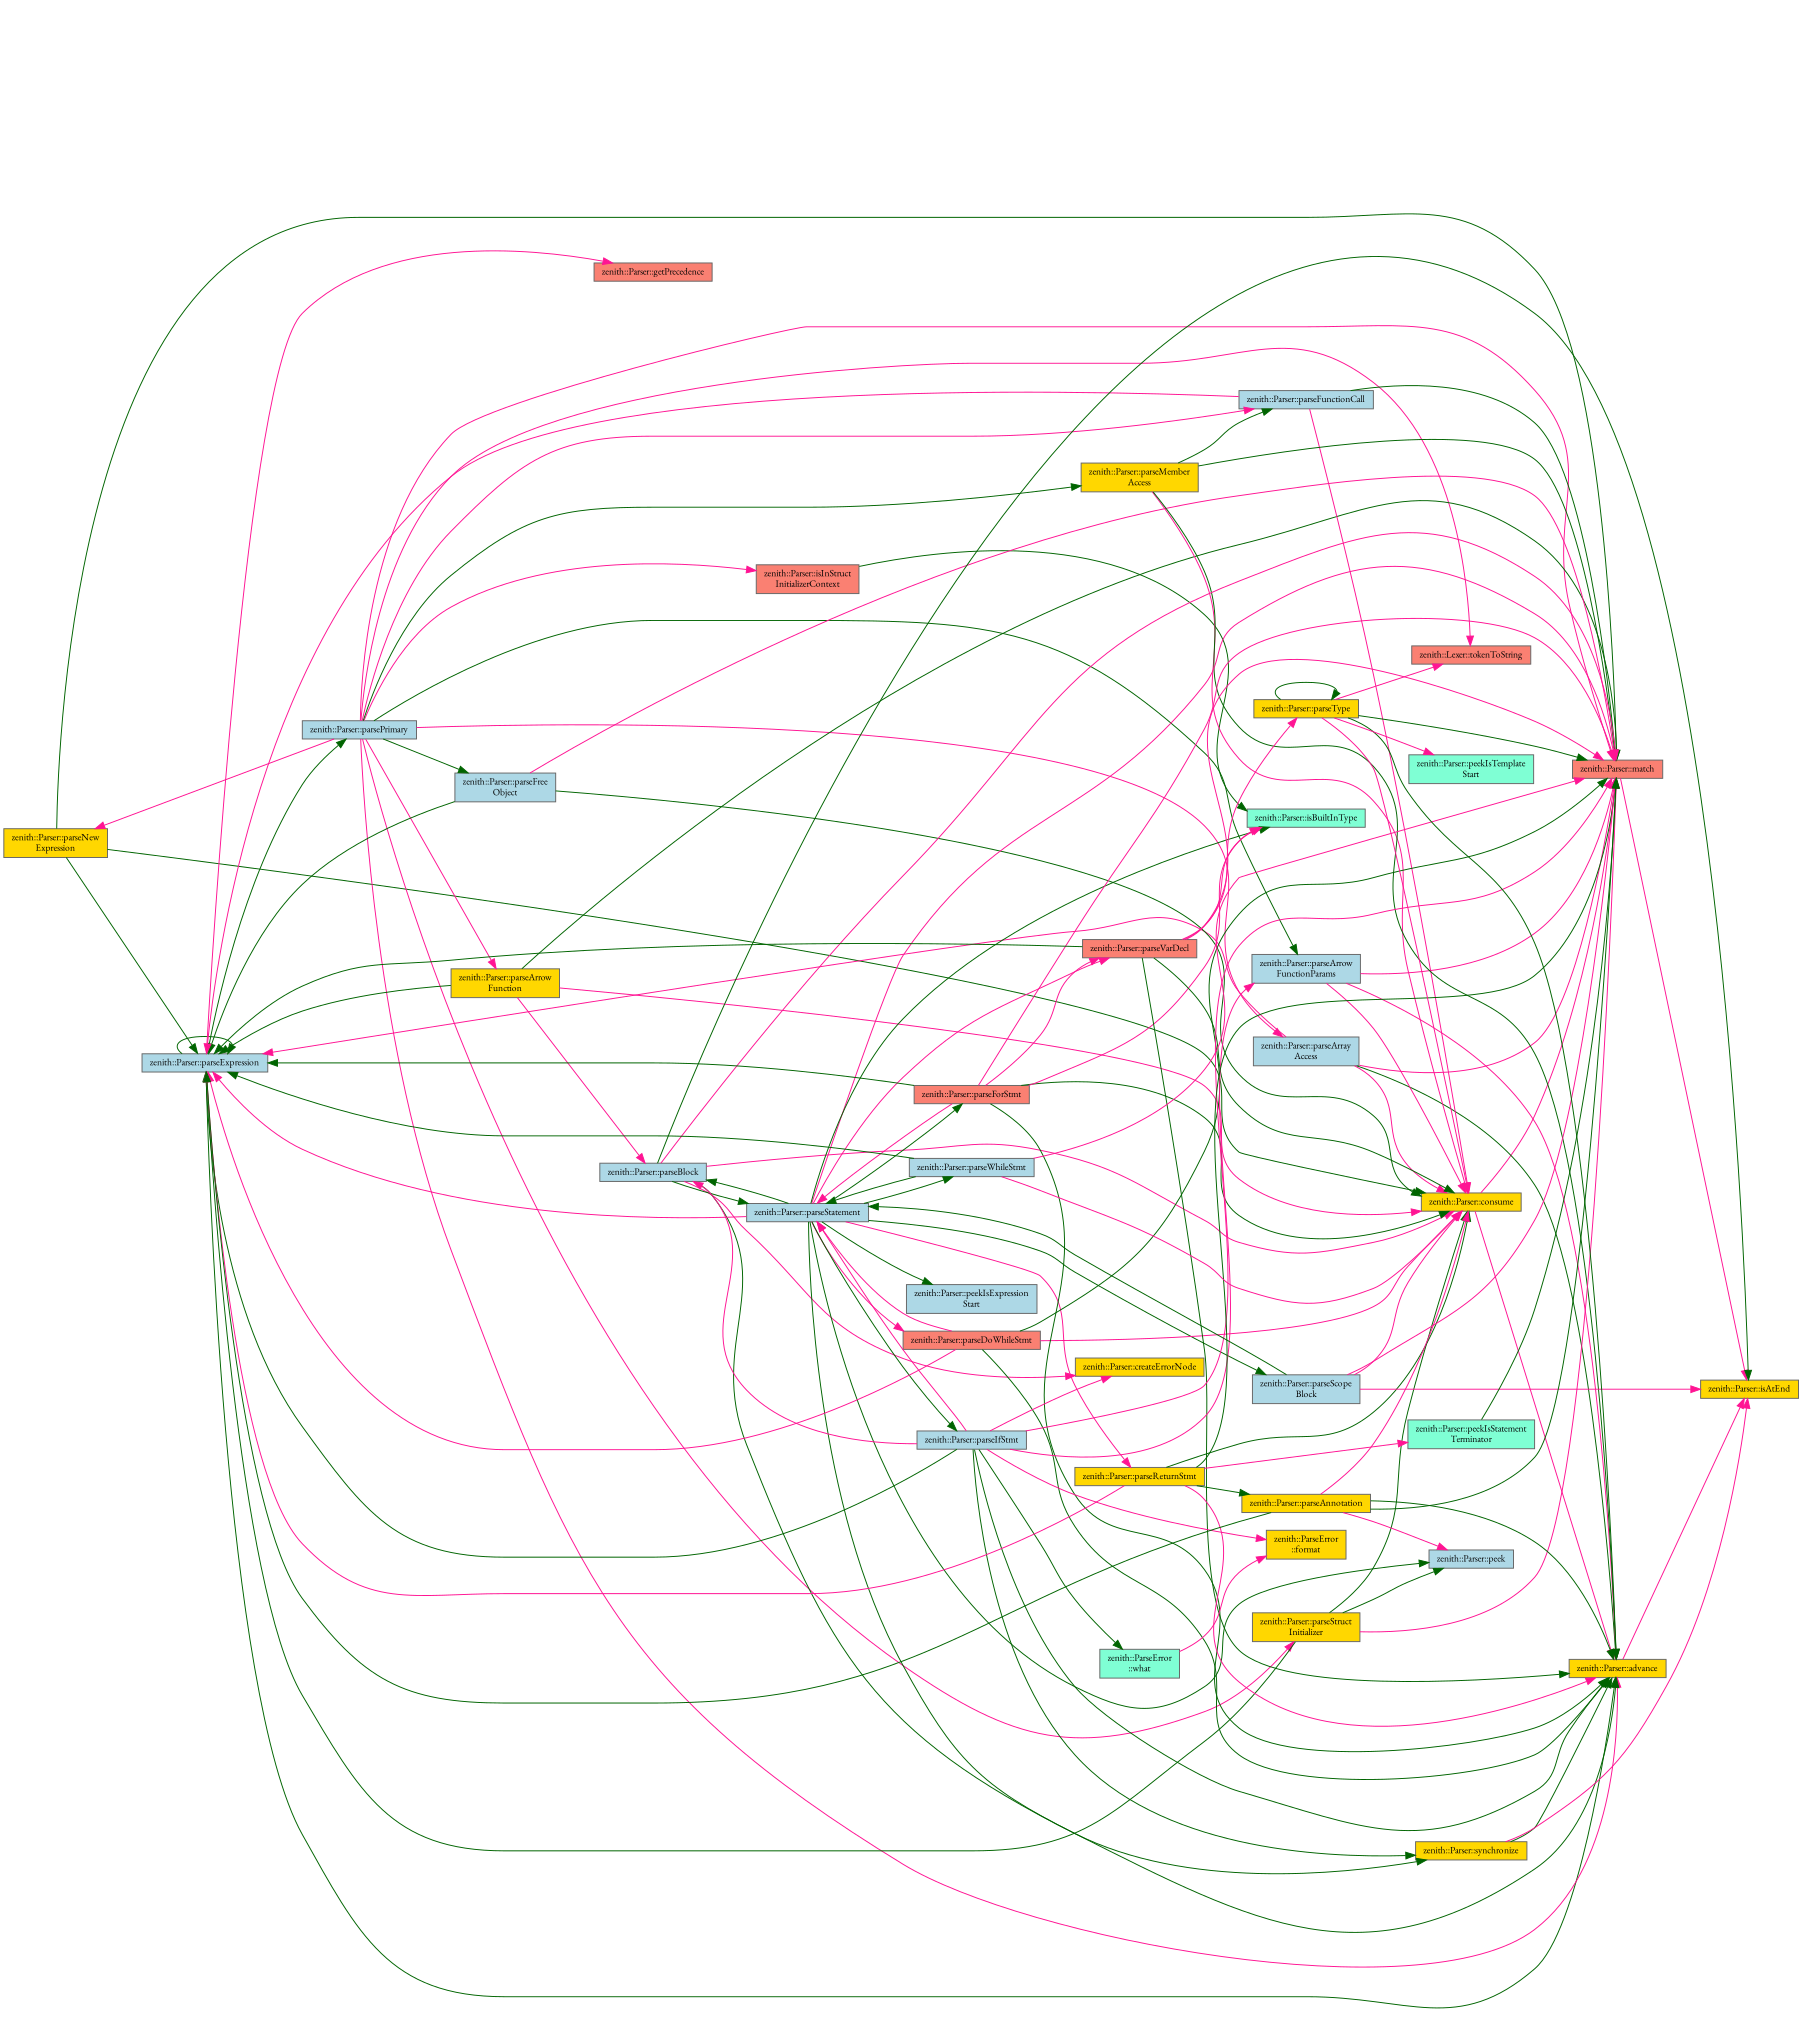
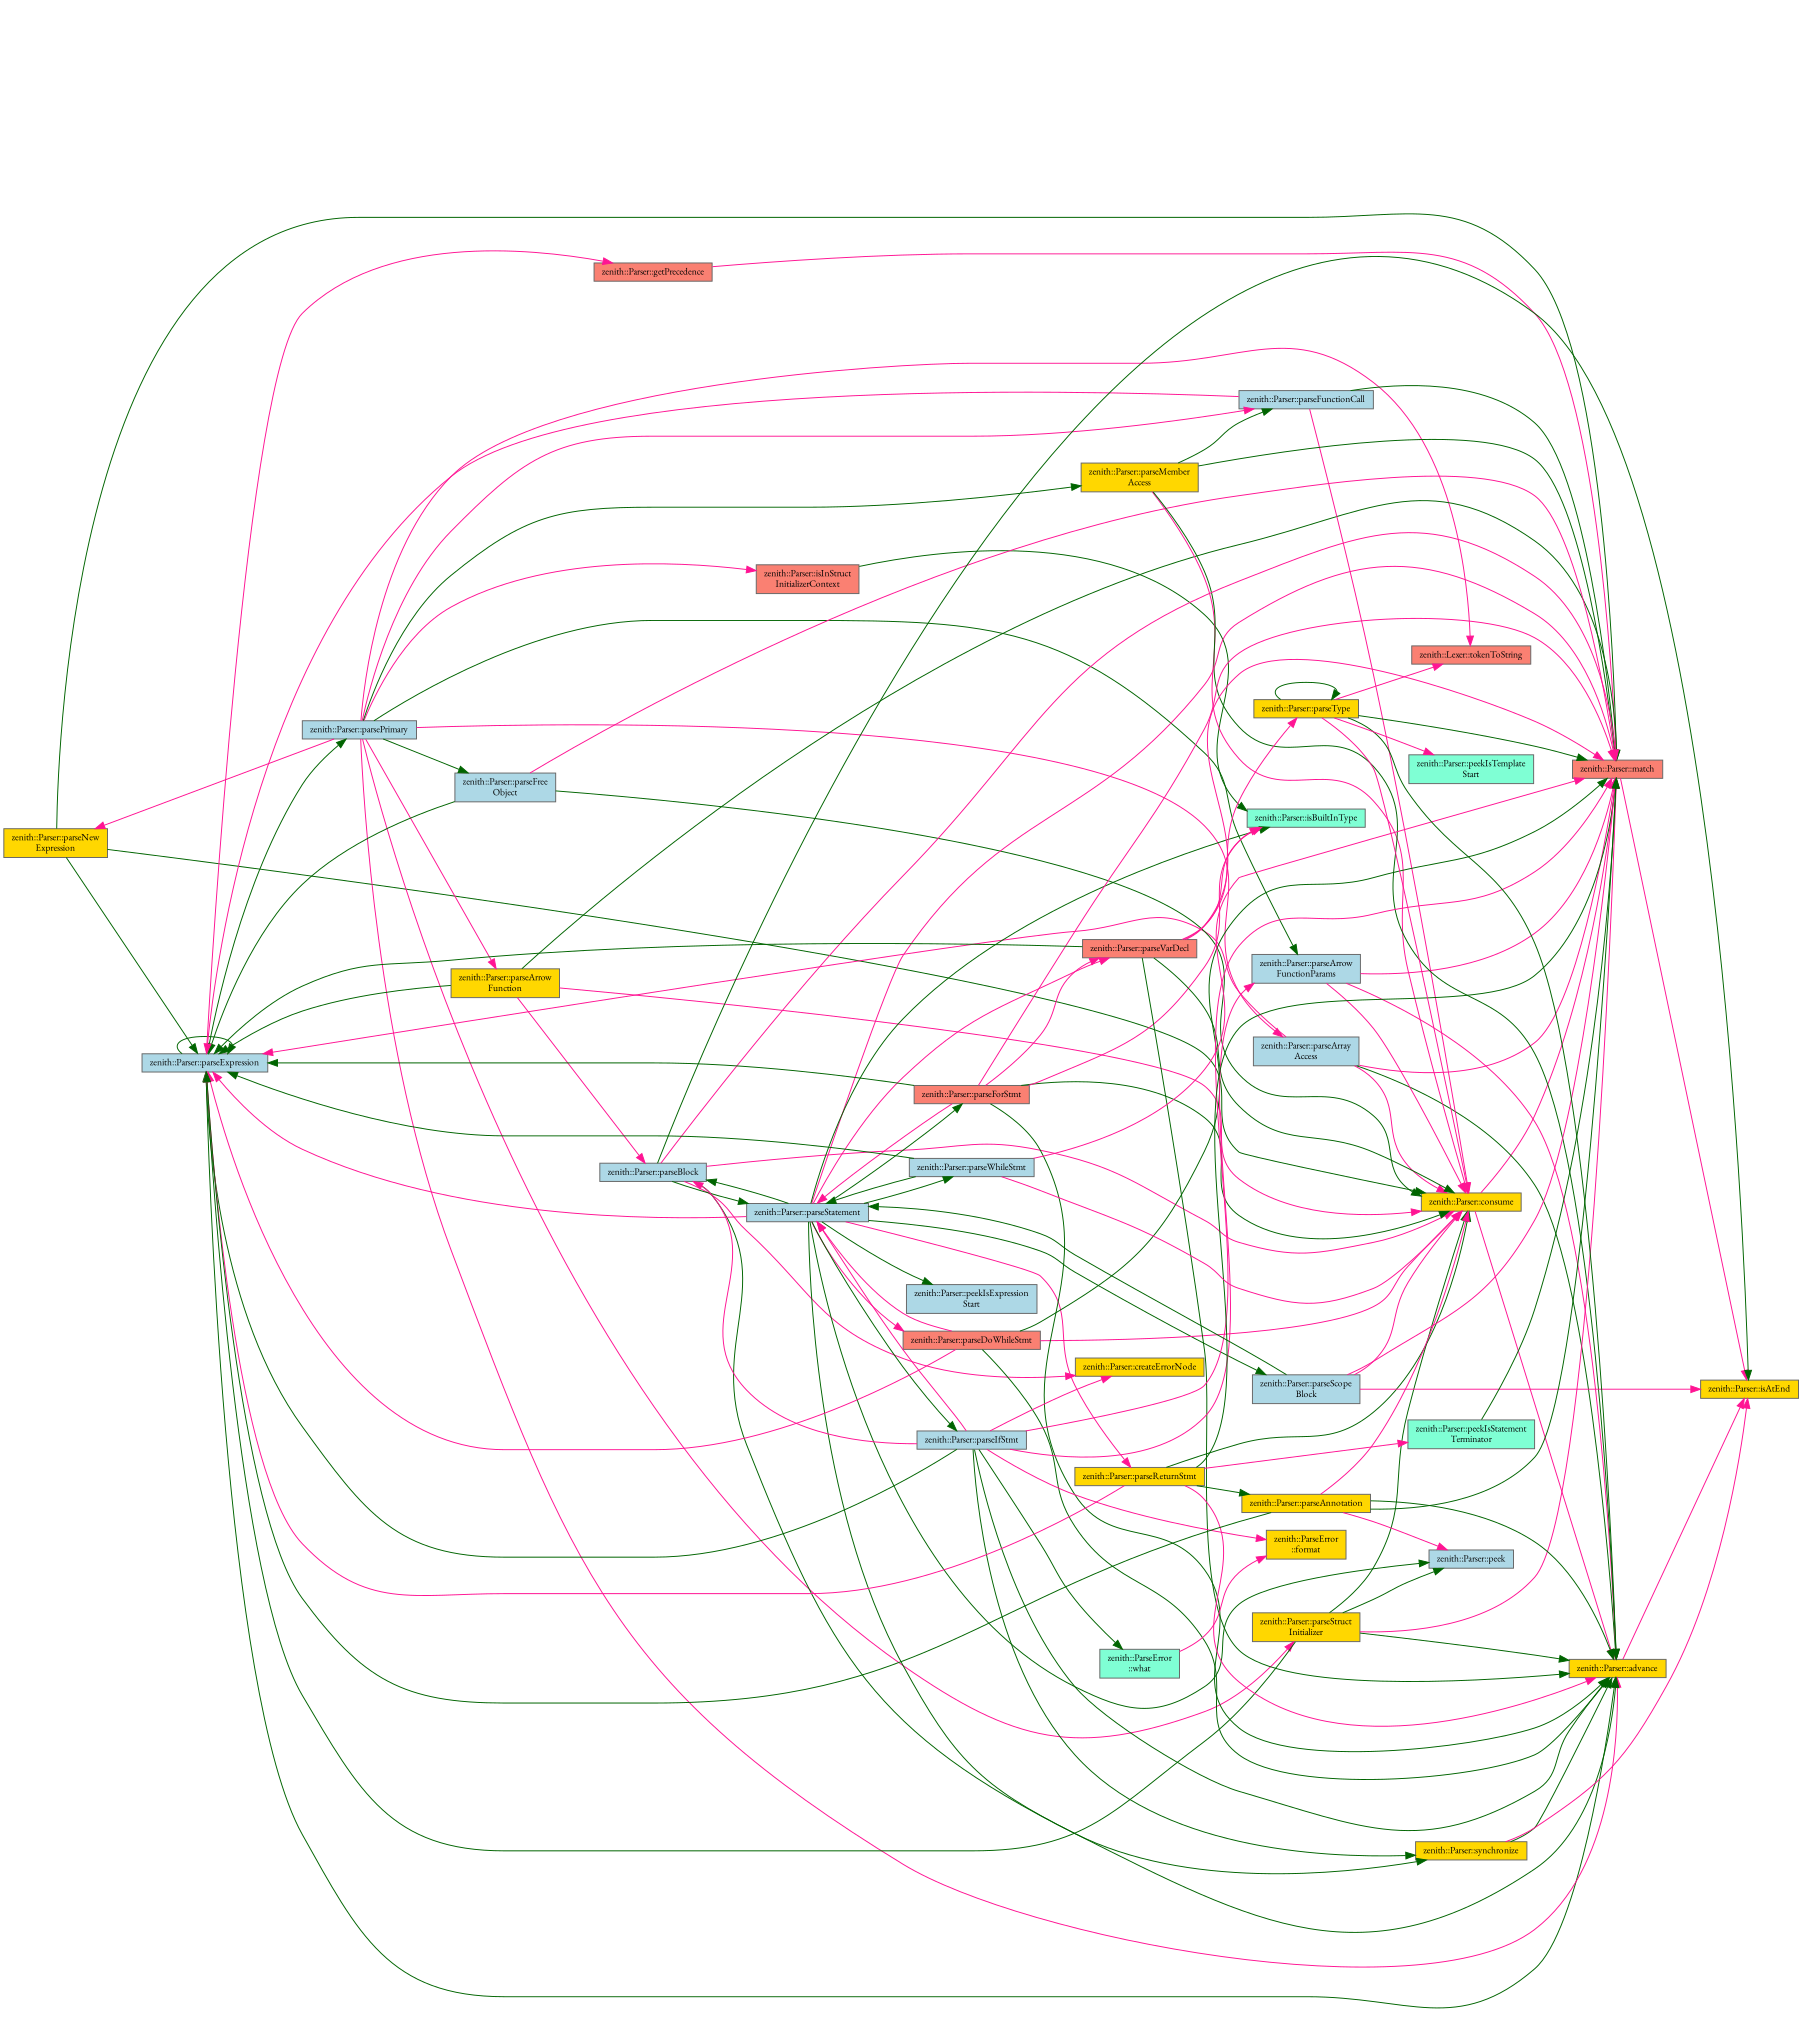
(1028, 327) -> (1356, 253)
none -> (1460, 1645)
